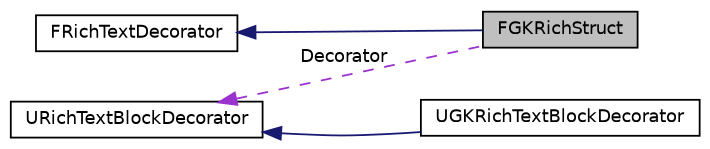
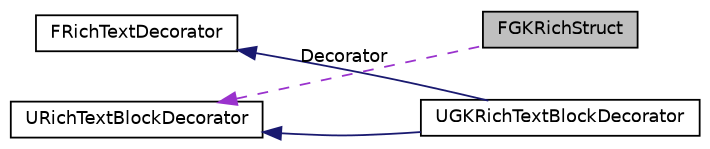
(369, 31) -> (390, 79)
